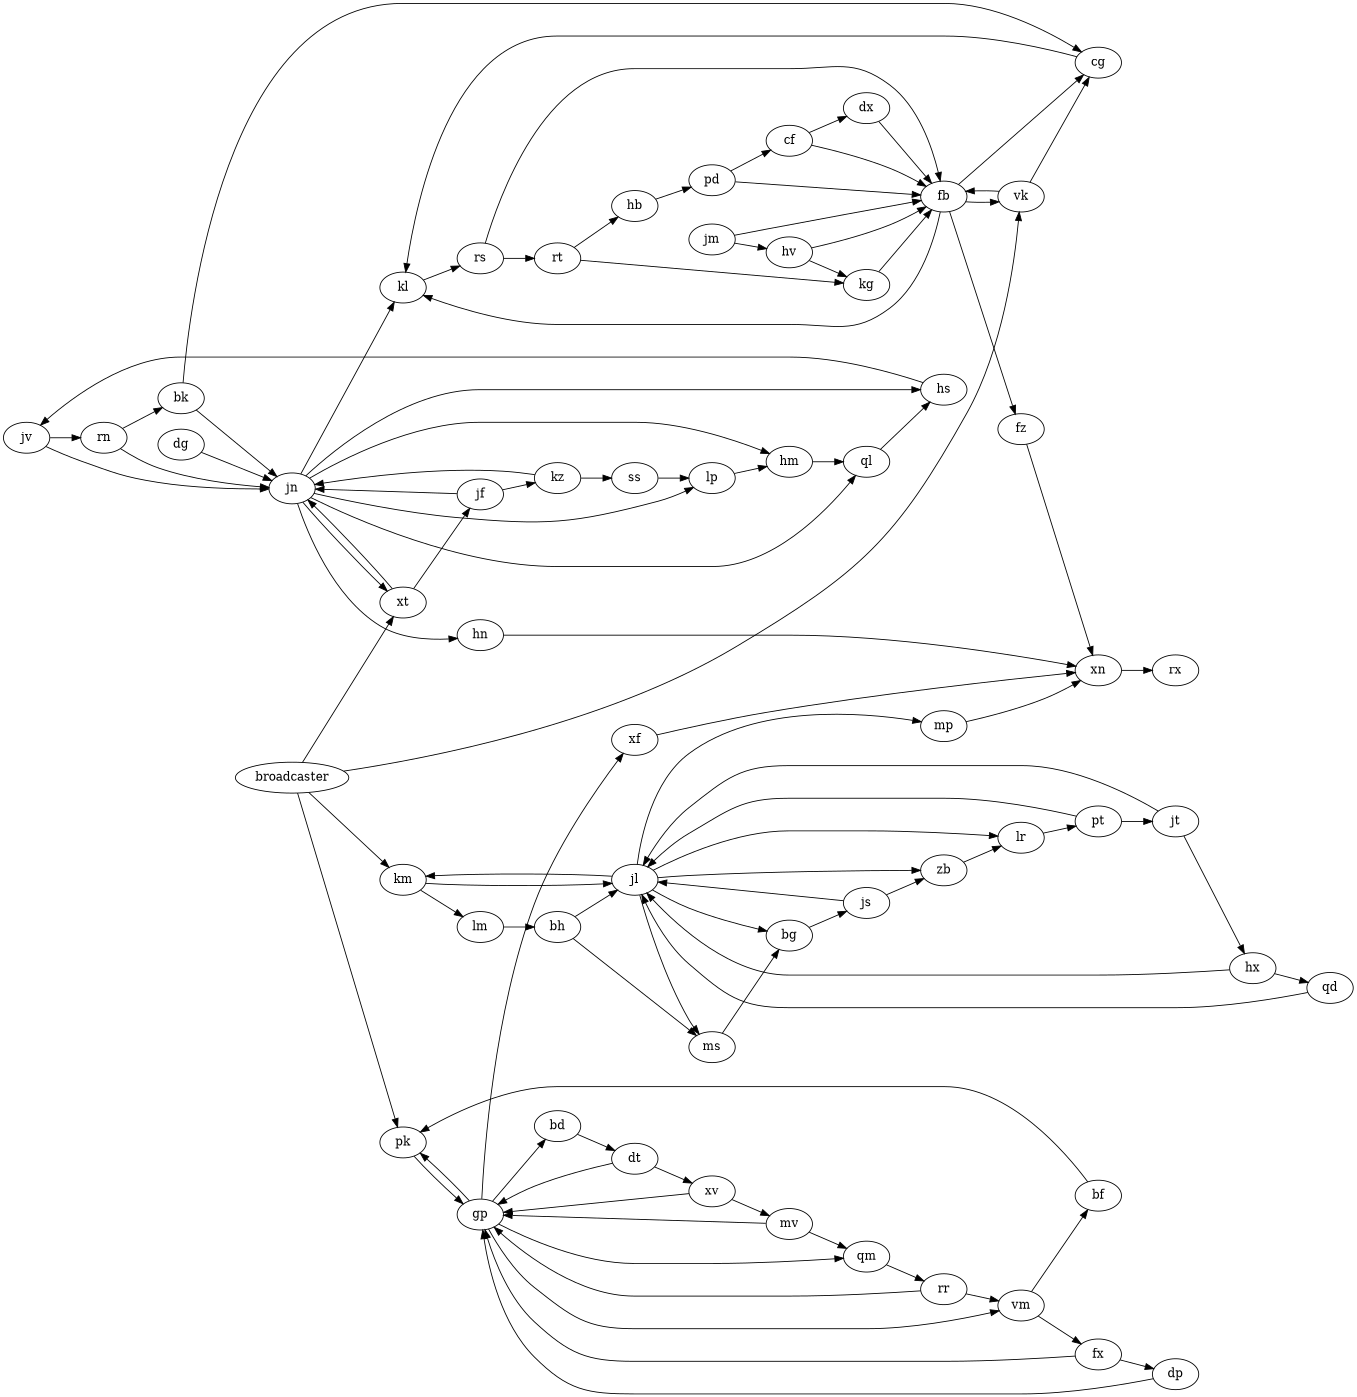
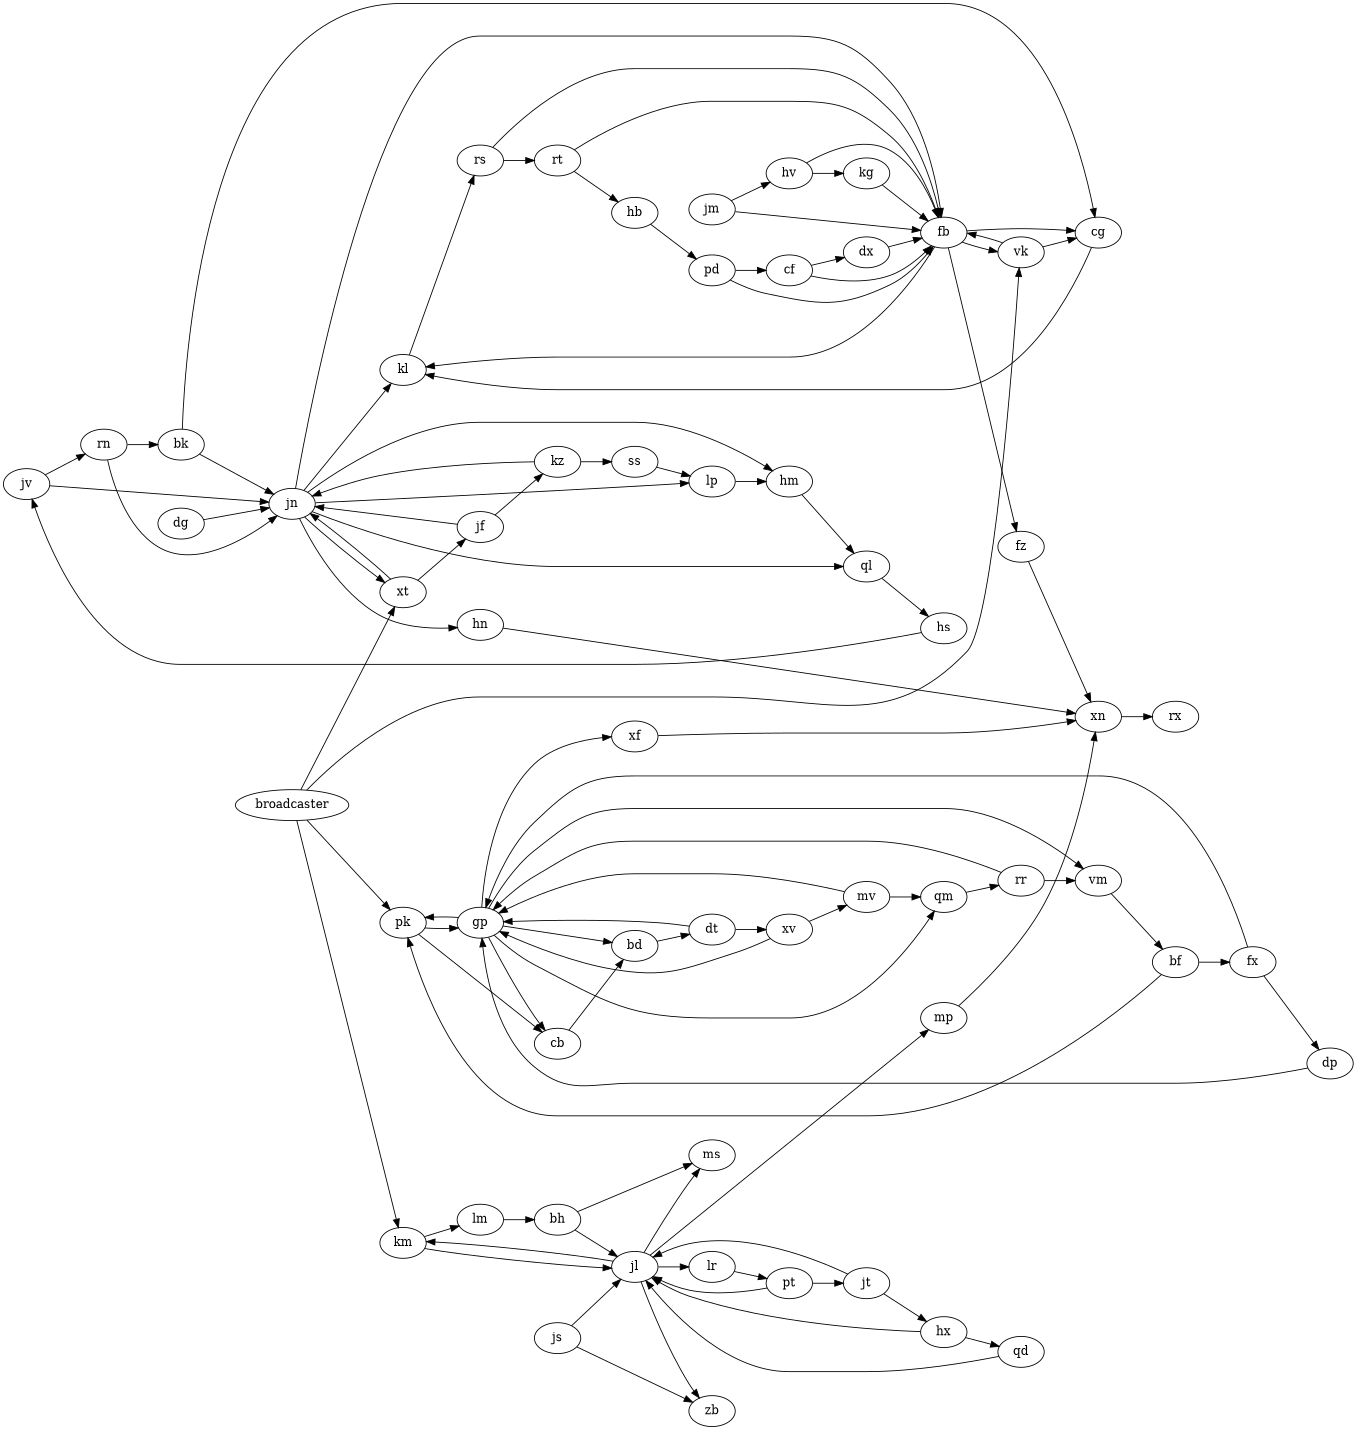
(708, 271) -> (775, 101)
(597, 390) -> (509, 36)
(978, 856) -> none
(789, 936) -> none
none -> (558, 1044)
(1056, 1328) -> (1210, 962)
